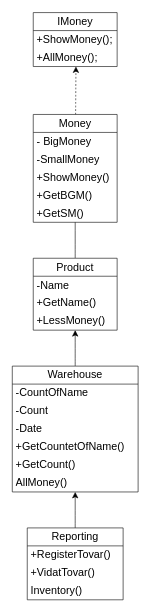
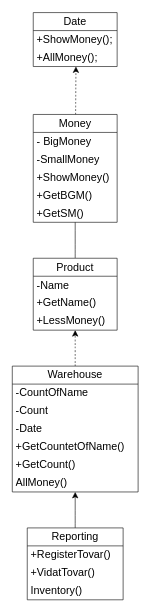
(75, 21) -> (75, 21)
(75, 351) -> (75, 351)
